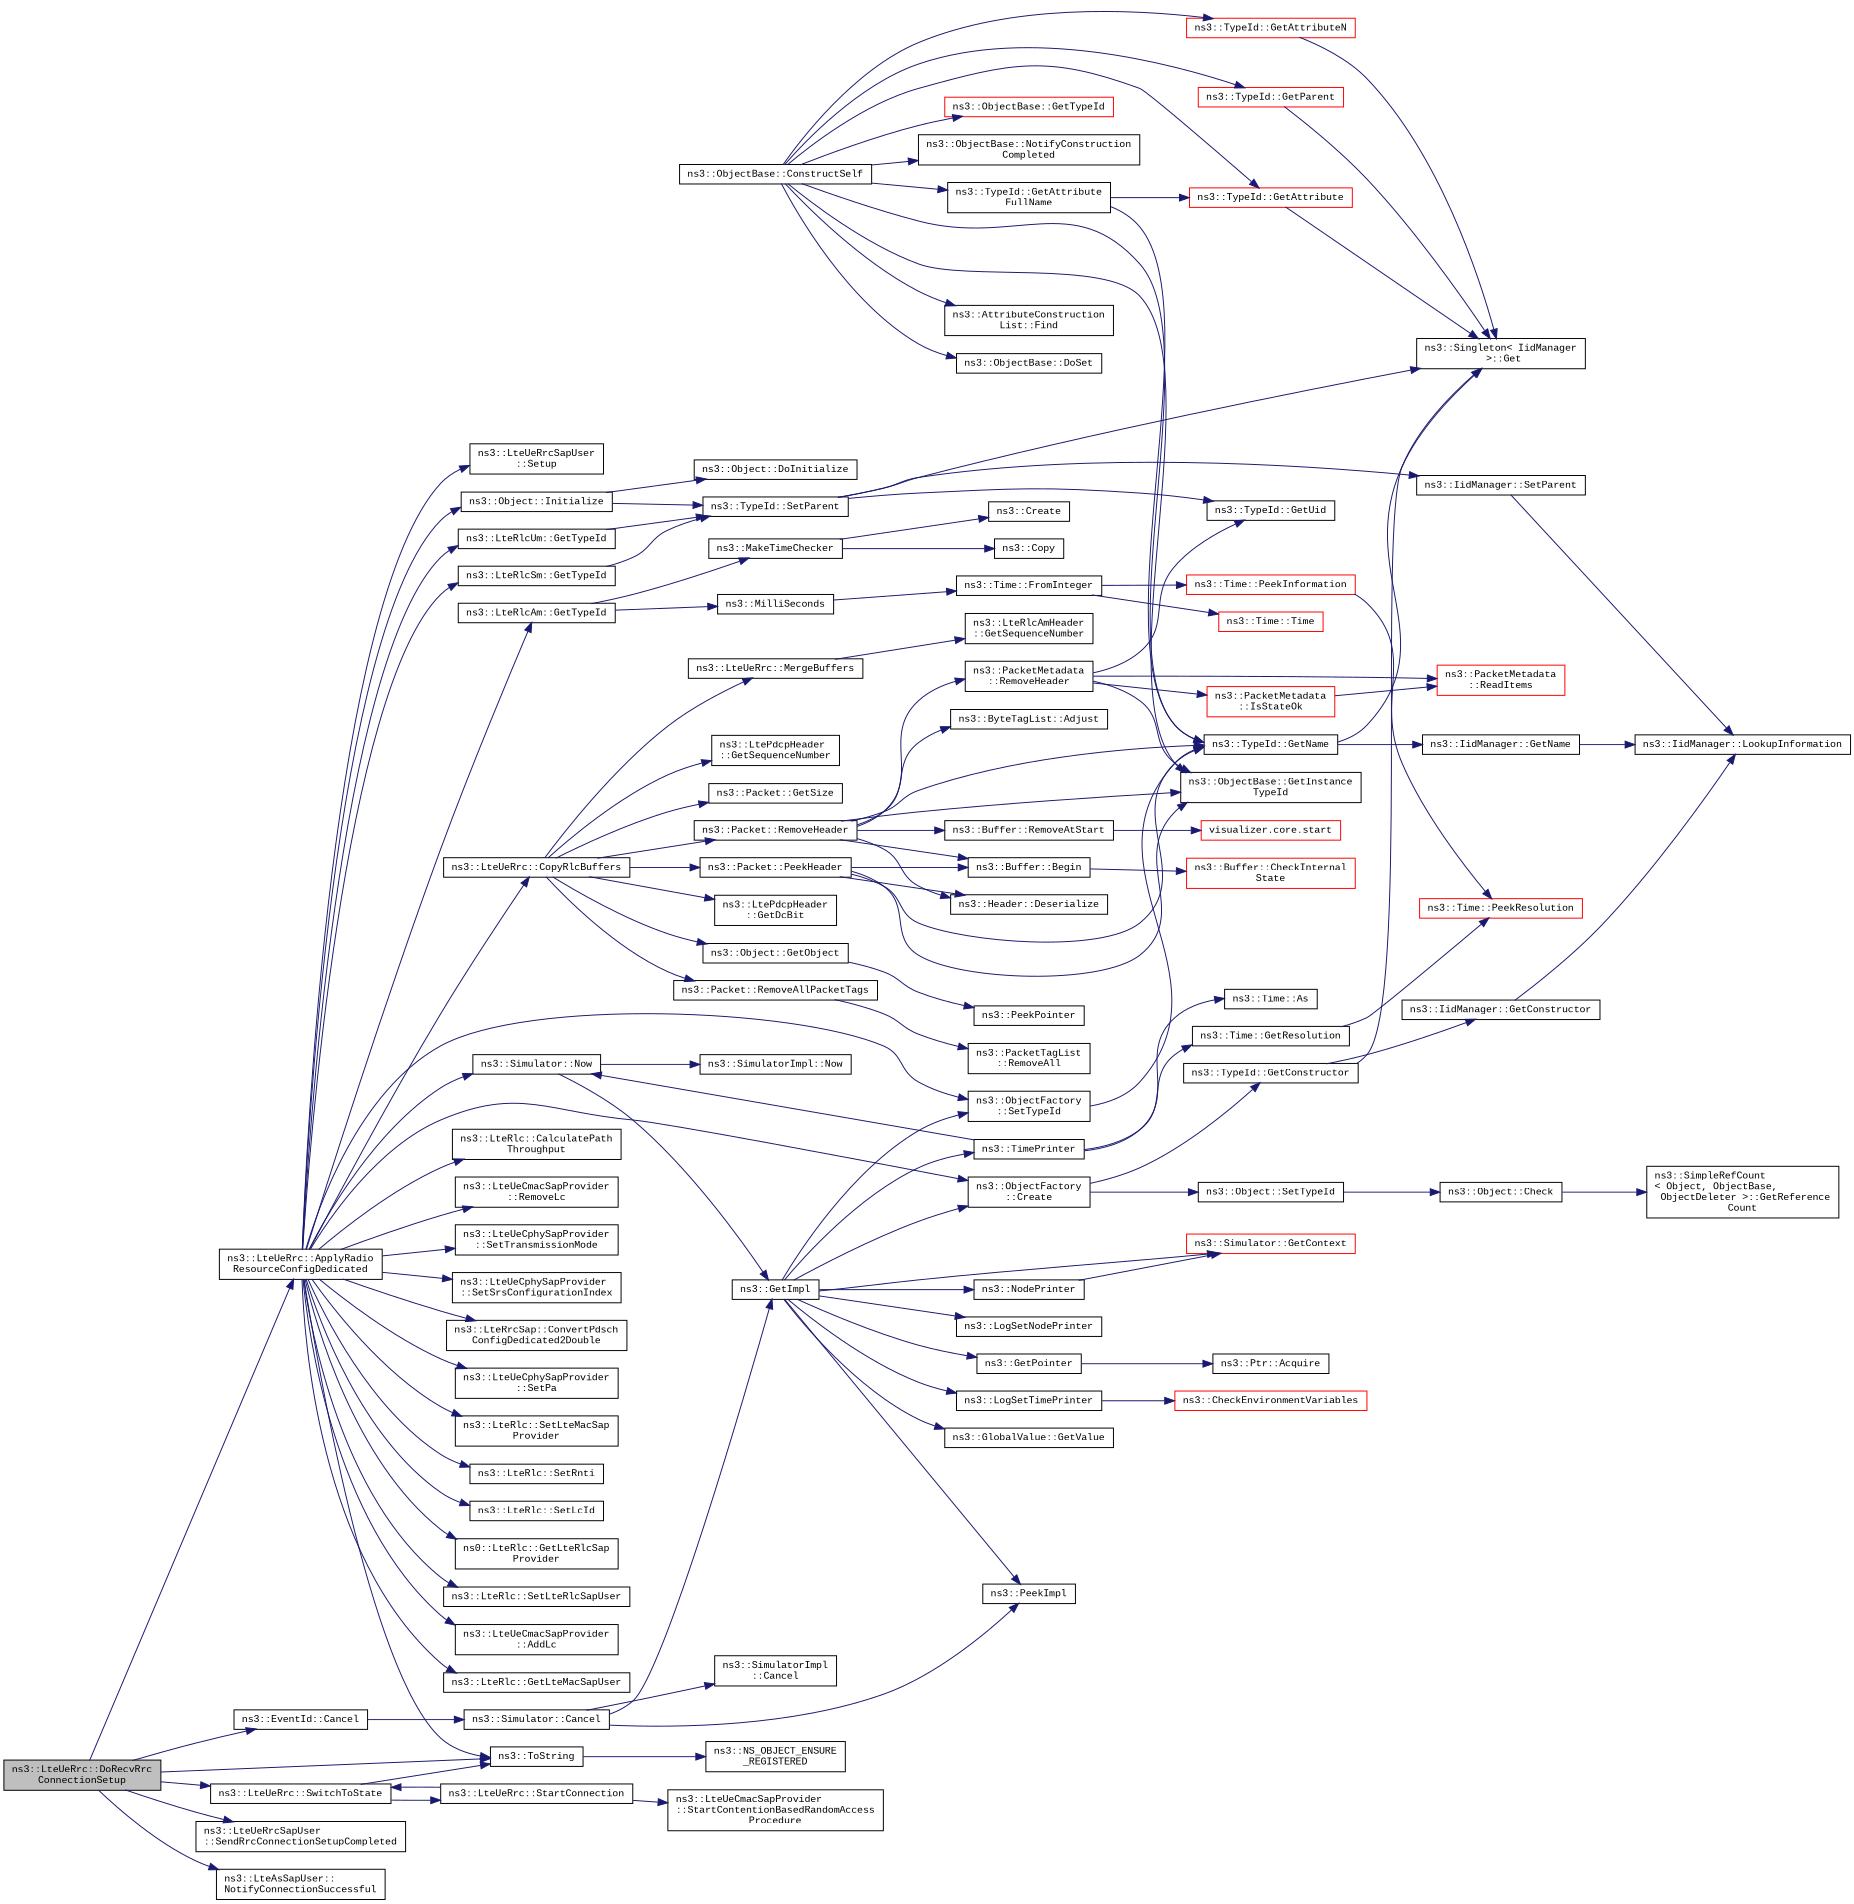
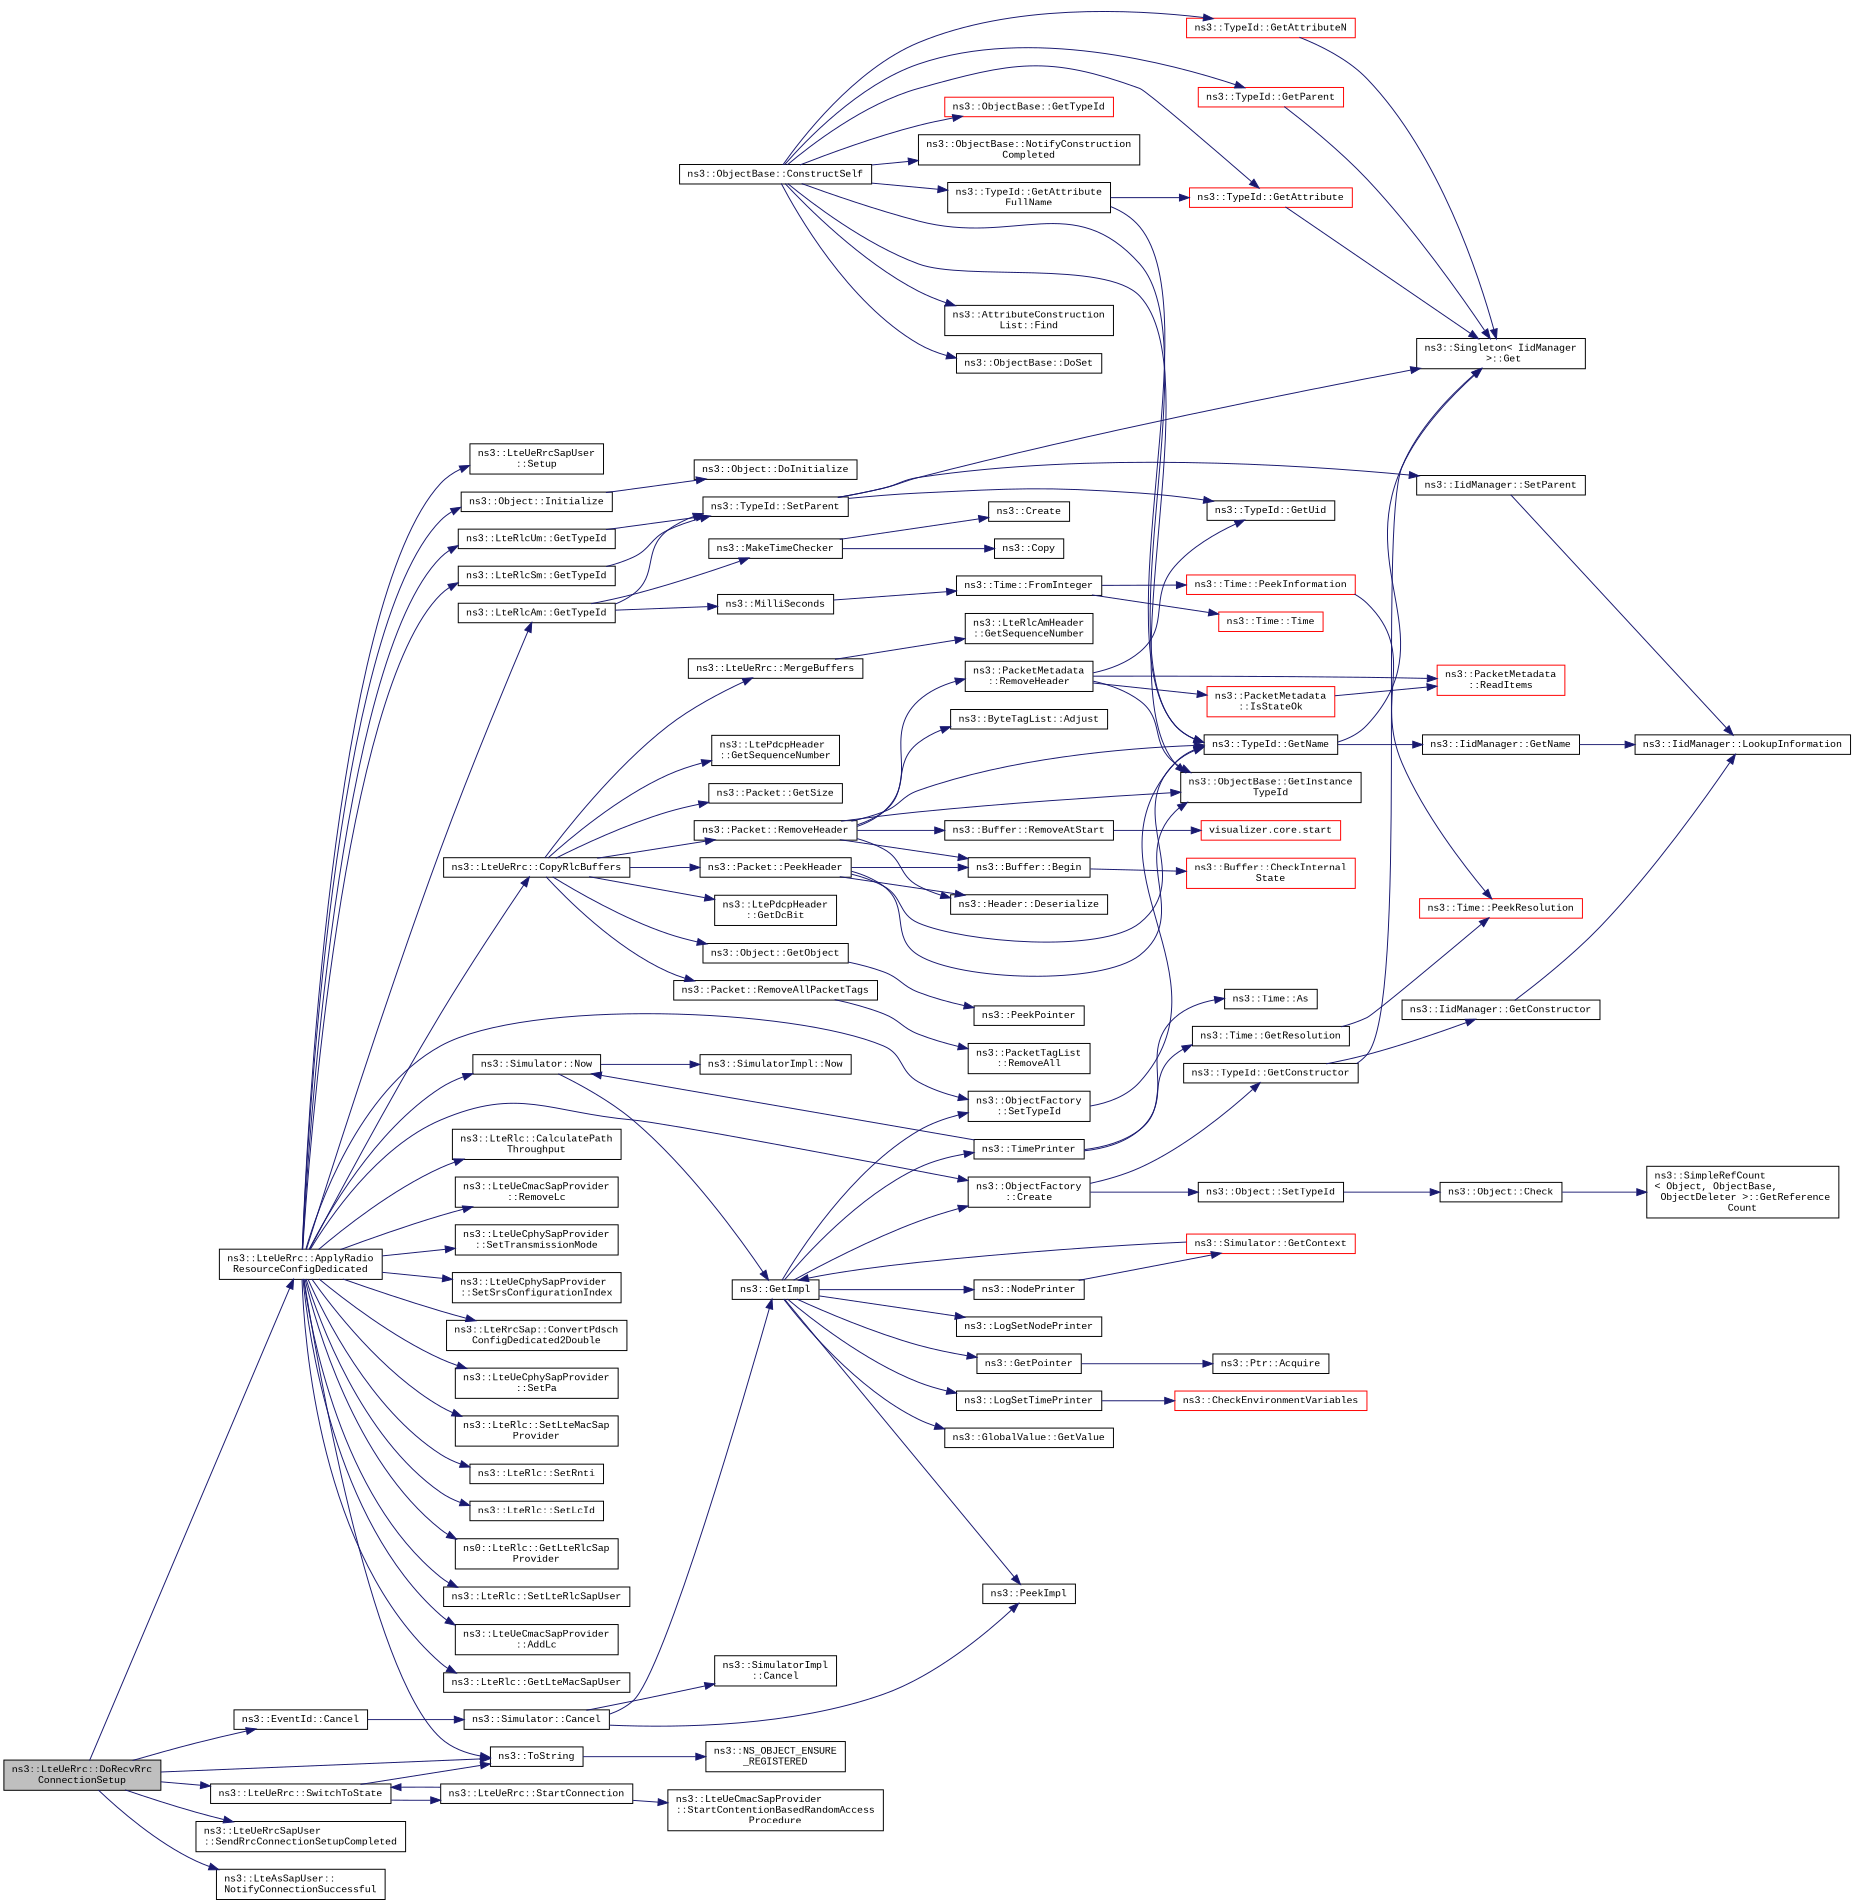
(653, 504) -> (651, 558)
(1013, 1271) -> (997, 1255)
